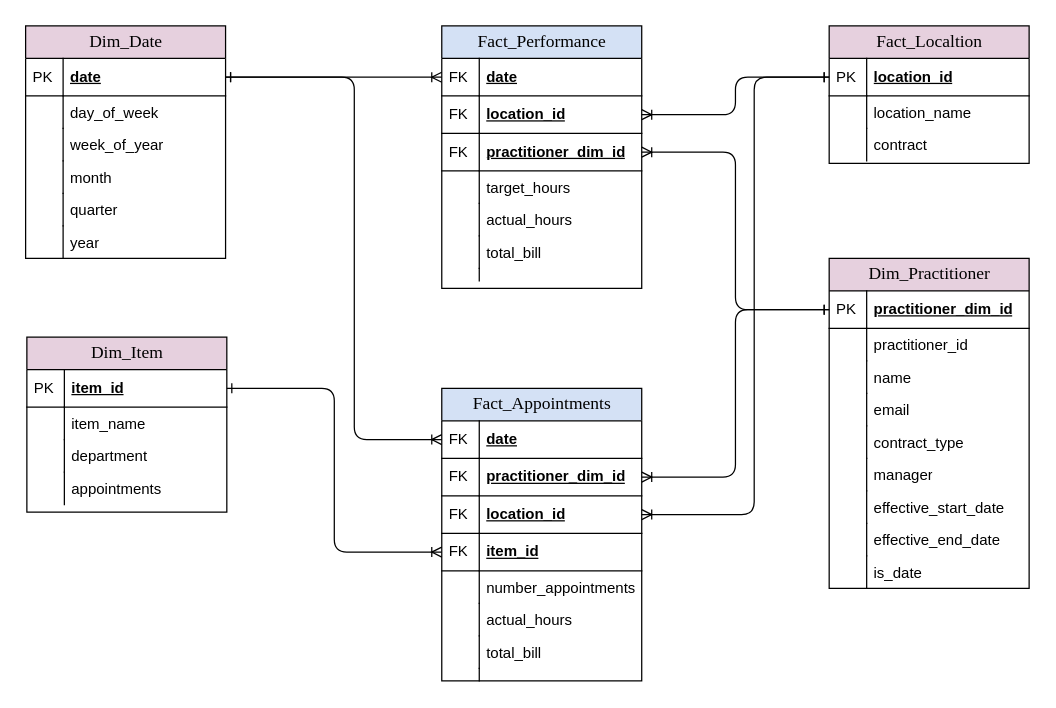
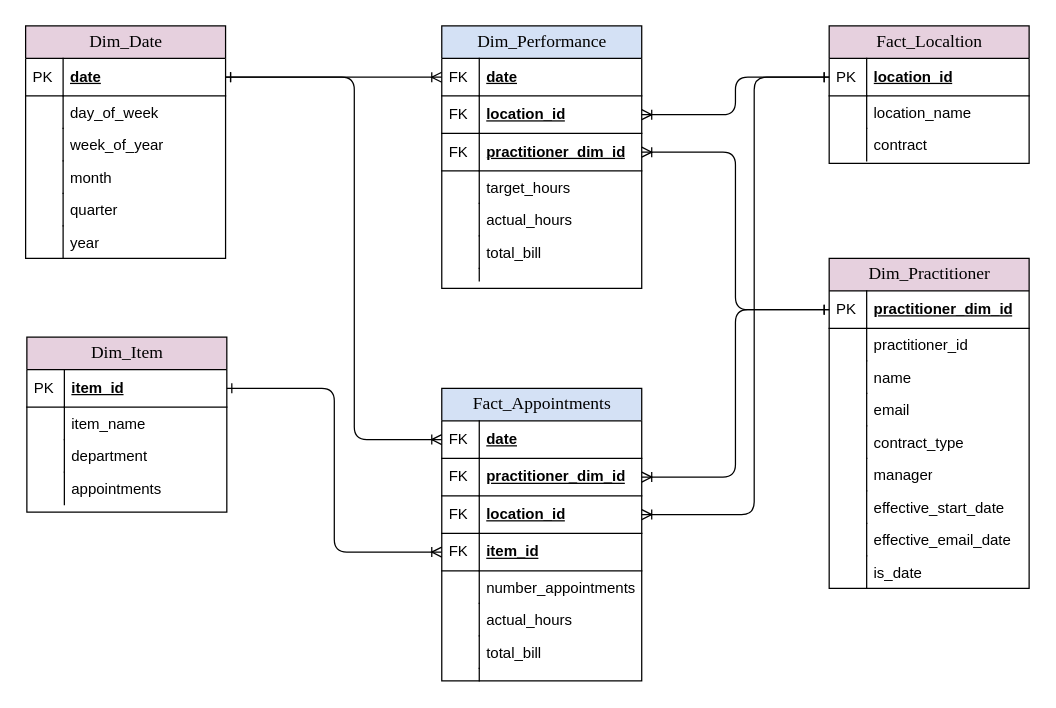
(543, 42) -> (543, 42)
(948, 541) -> (949, 550)
